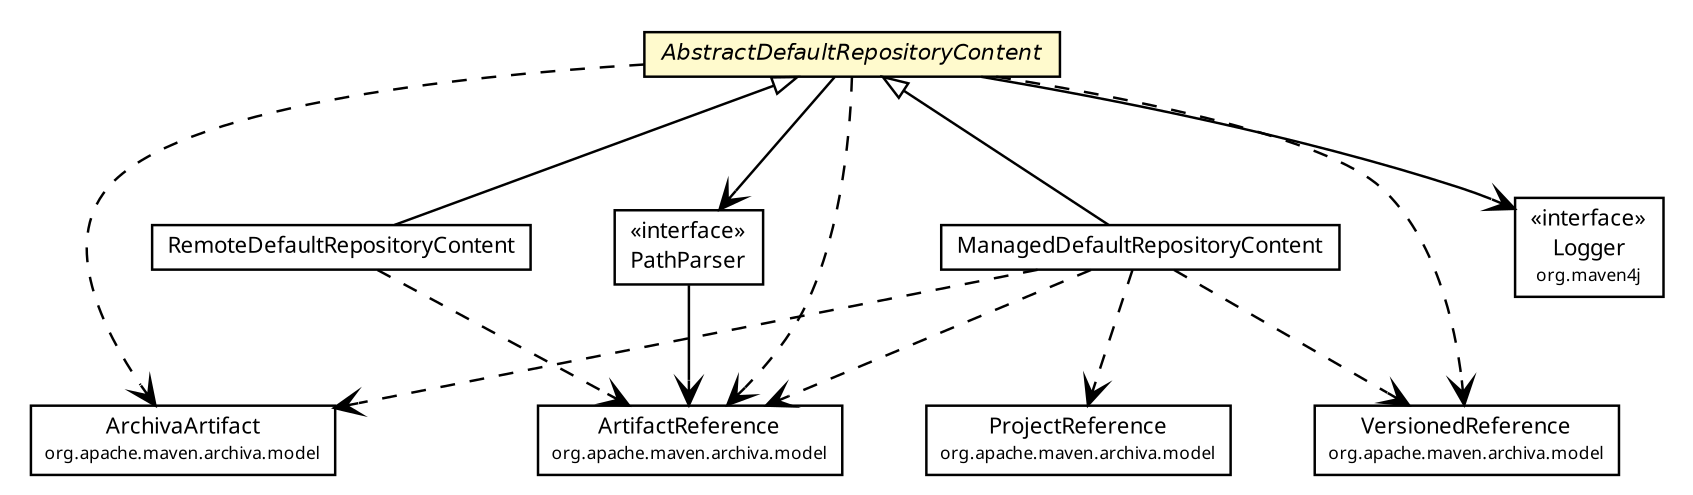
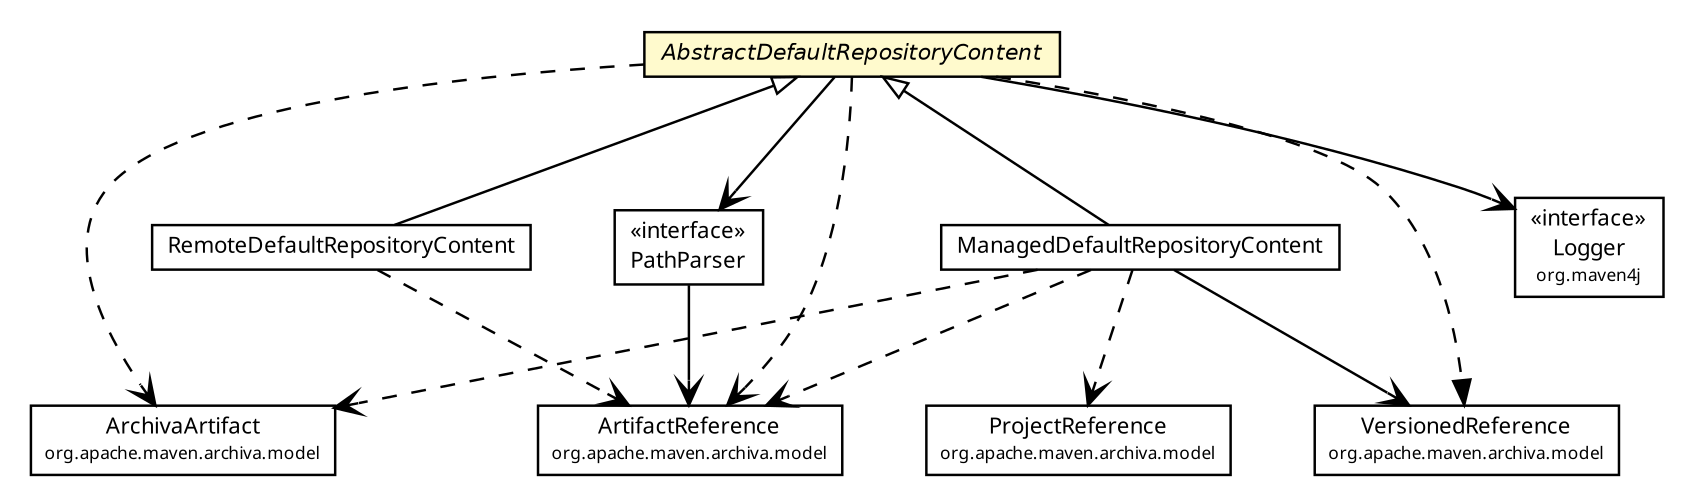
(1366, 177) -> (1366, 177)
(1281, 331) -> (1281, 331)
